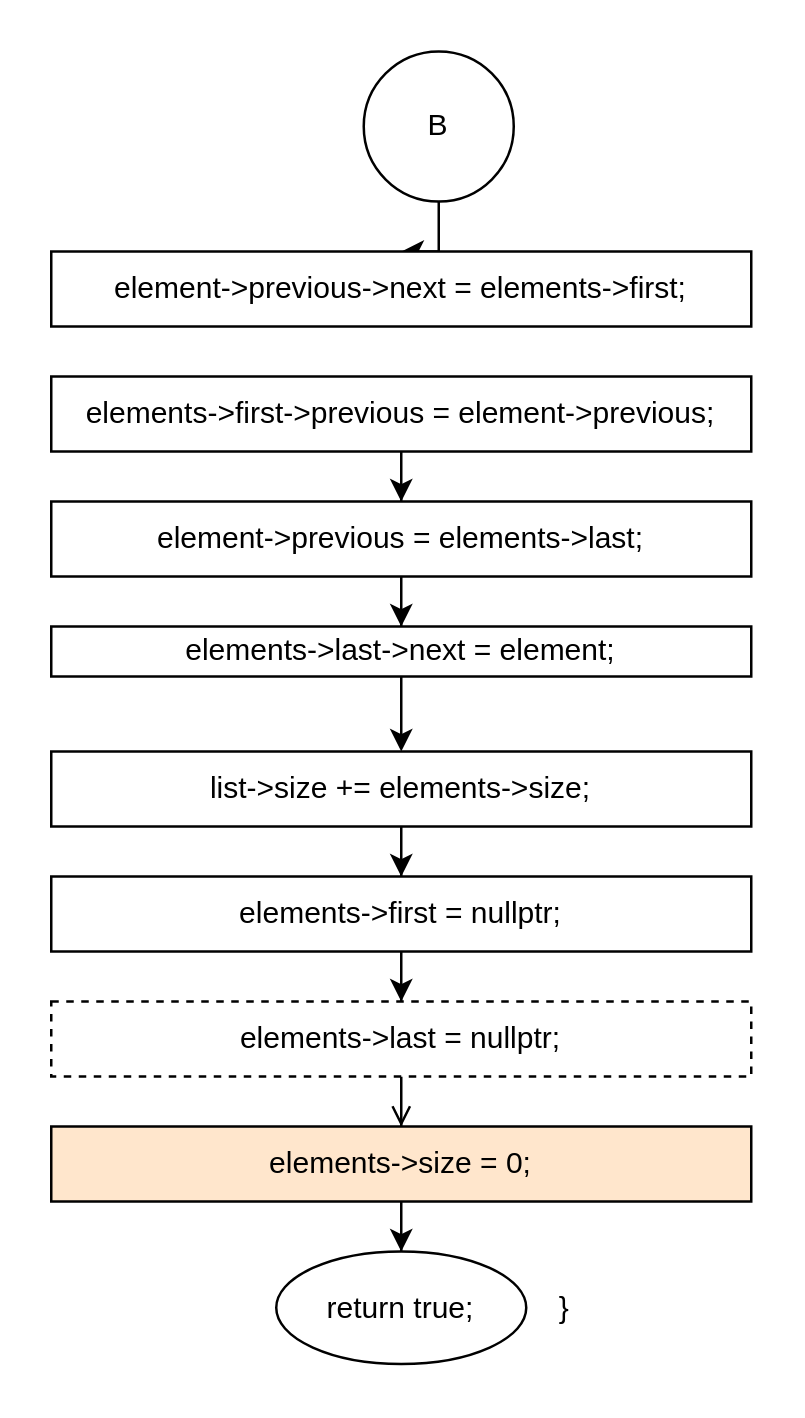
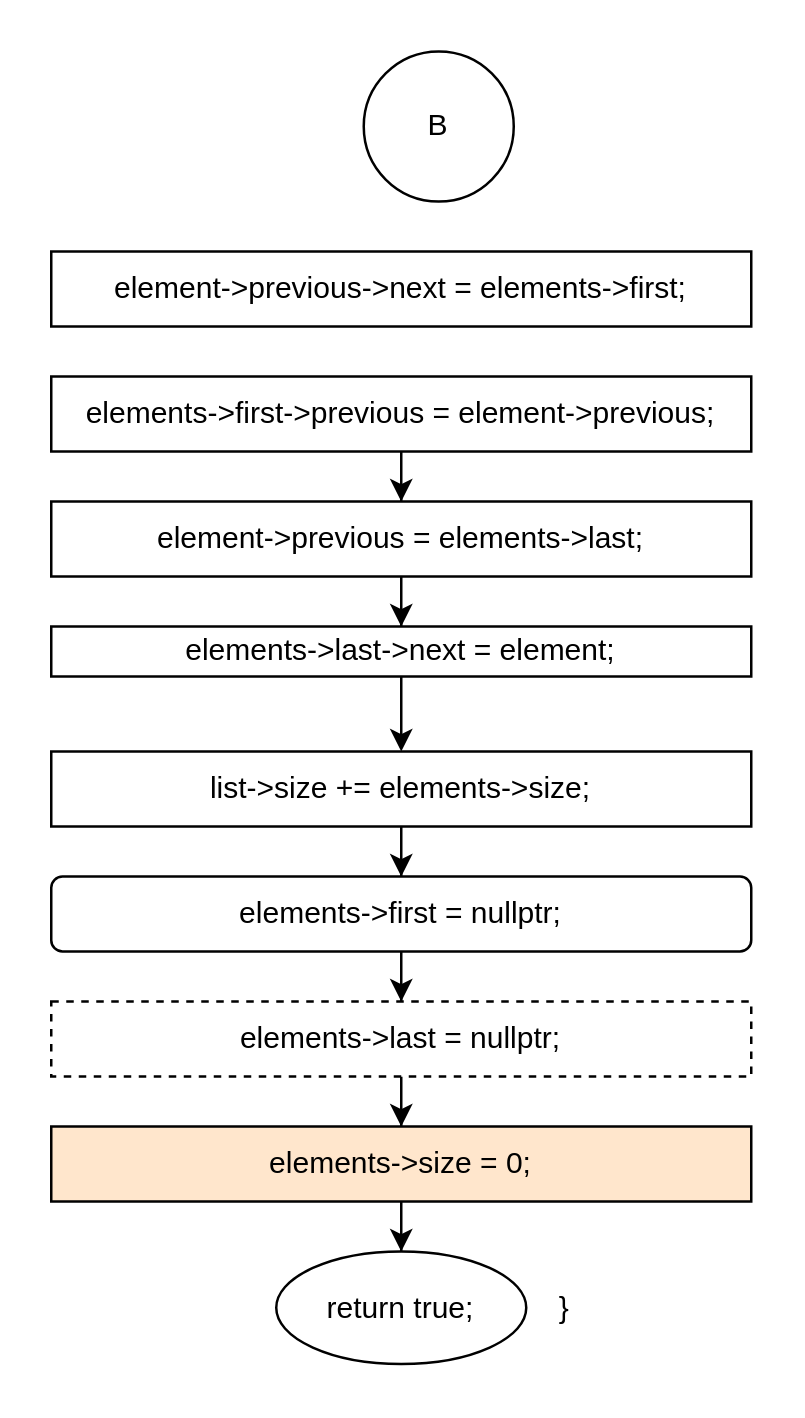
(439, 228) -> none
(401, 914) -> (401, 914)
(401, 1112) -> (401, 1108)
